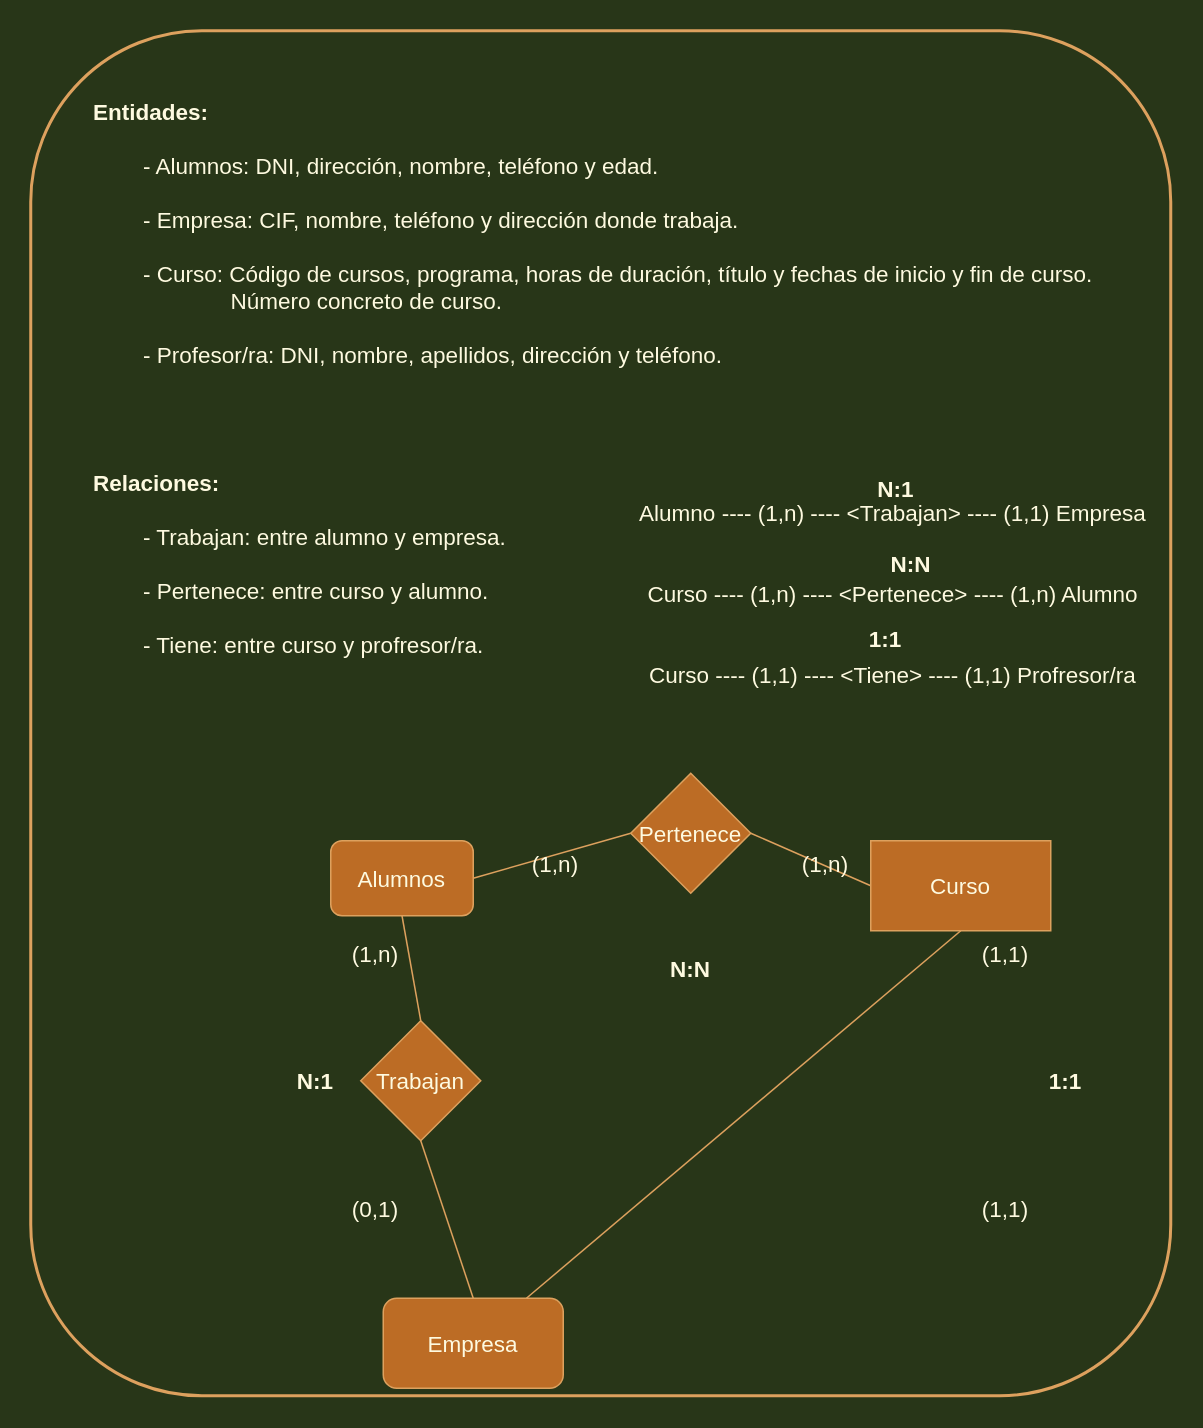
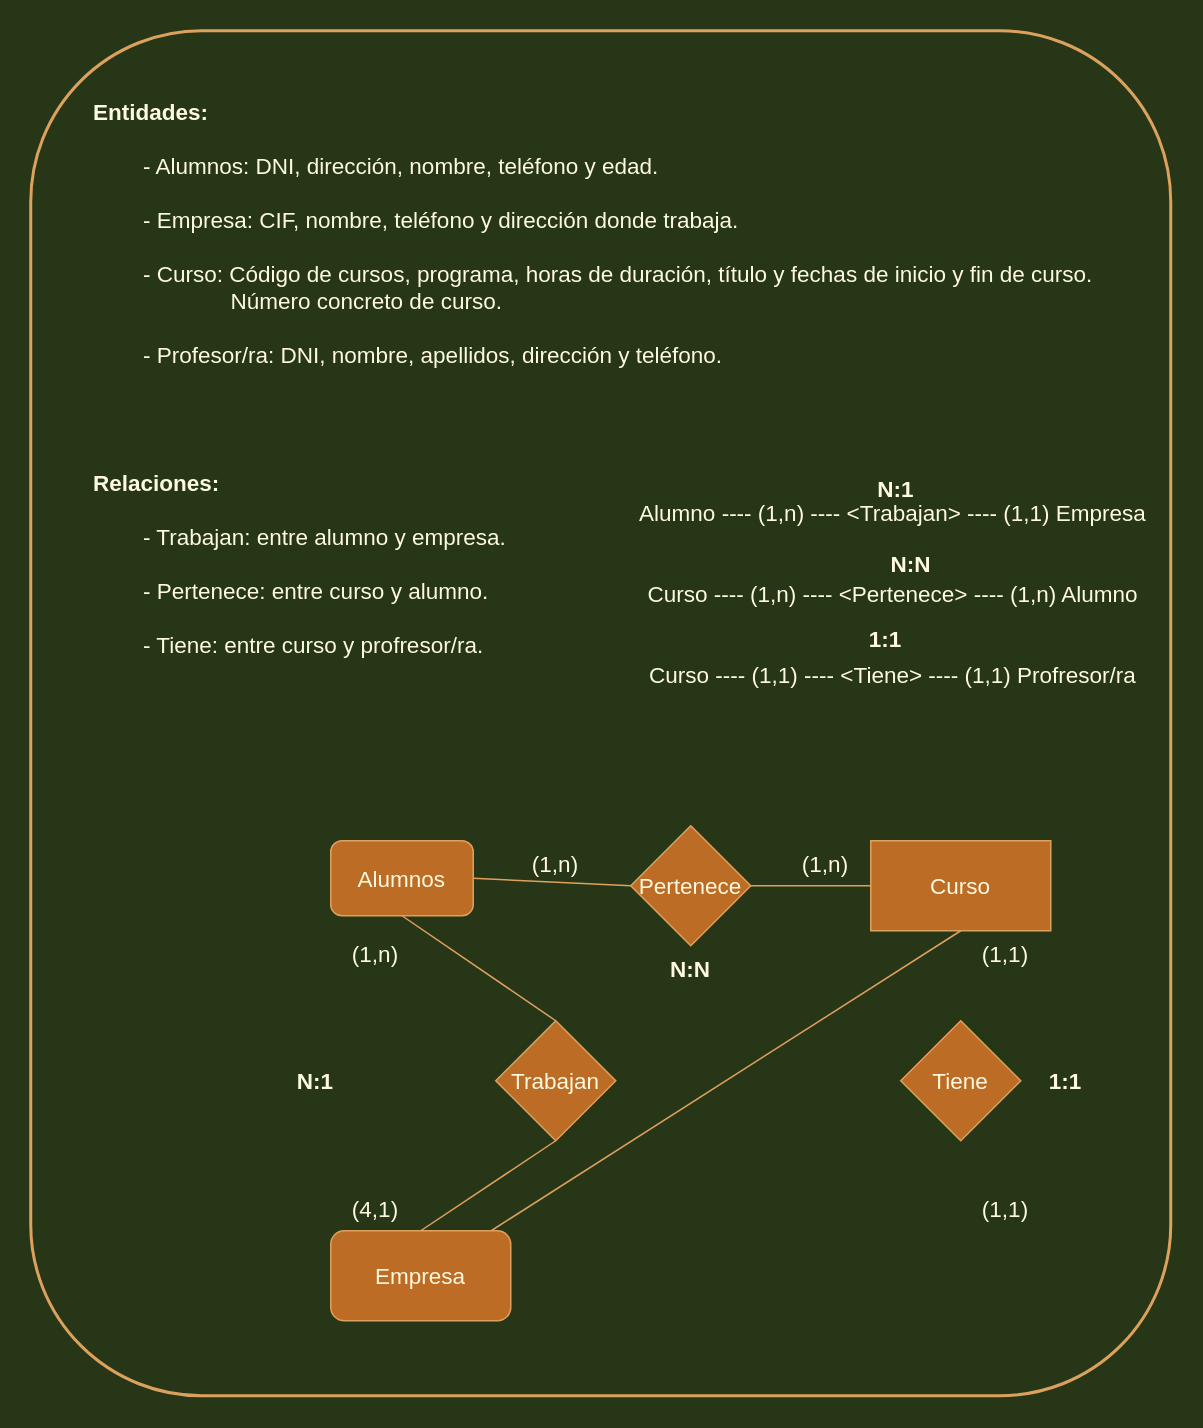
(691, 833) -> (691, 886)
(421, 1081) -> (556, 1081)
none -> (961, 1081)
(376, 1208) -> (376, 1208)
(473, 1343) -> (421, 1276)
